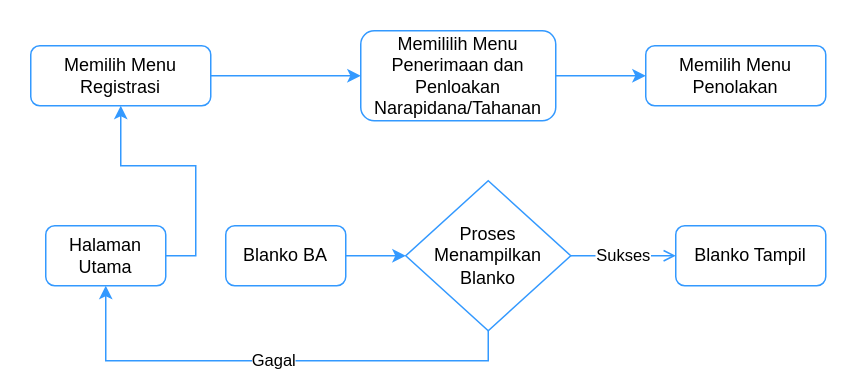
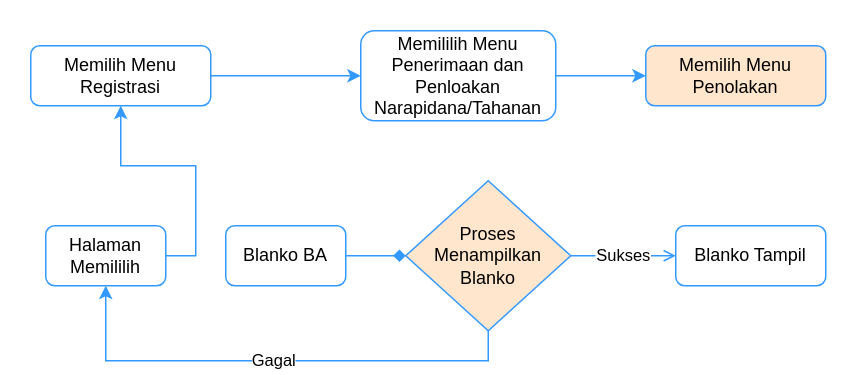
(736, 76) -> (736, 76)
(106, 256) -> (106, 256)
(394, 256) -> (393, 256)
(488, 256) -> (488, 256)
